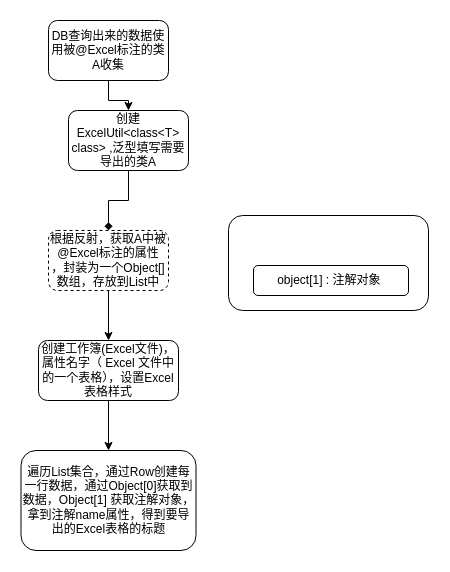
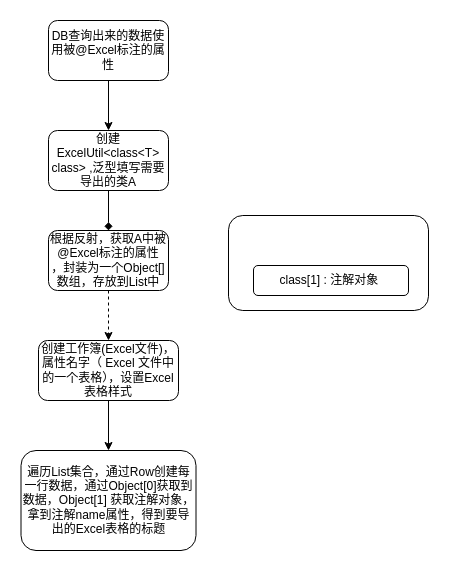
(109, 51) -> (109, 51)
(129, 141) -> (109, 161)
(109, 261) -> (109, 261)
(331, 281) -> (331, 281)
(109, 312) -> (109, 312)
